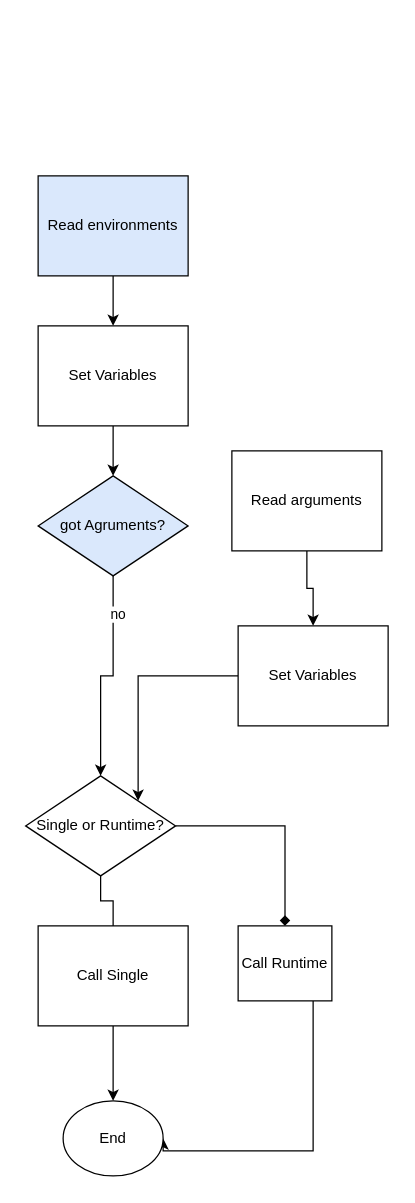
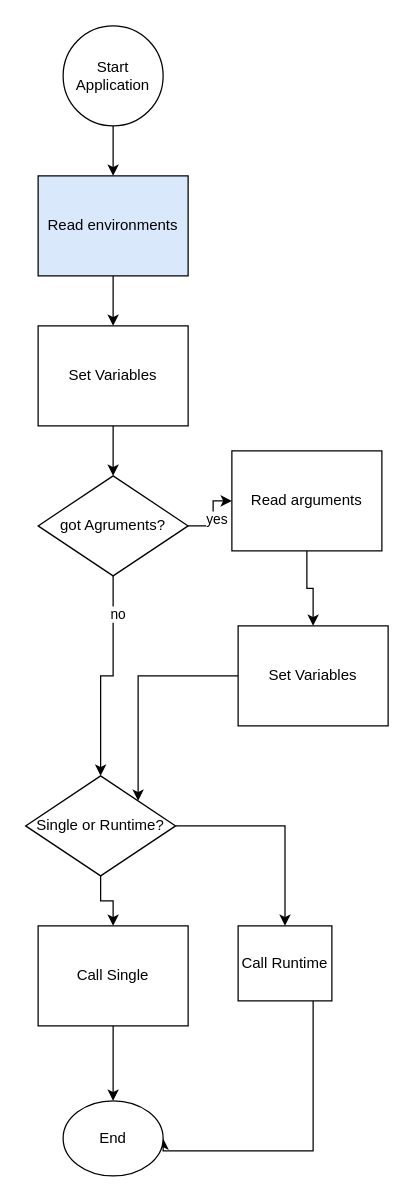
none -> (113, 76)
none -> (113, 147)
none -> (213, 521)
(113, 526) -> (113, 526)
(285, 915) -> (285, 916)
(113, 919) -> (113, 916)
